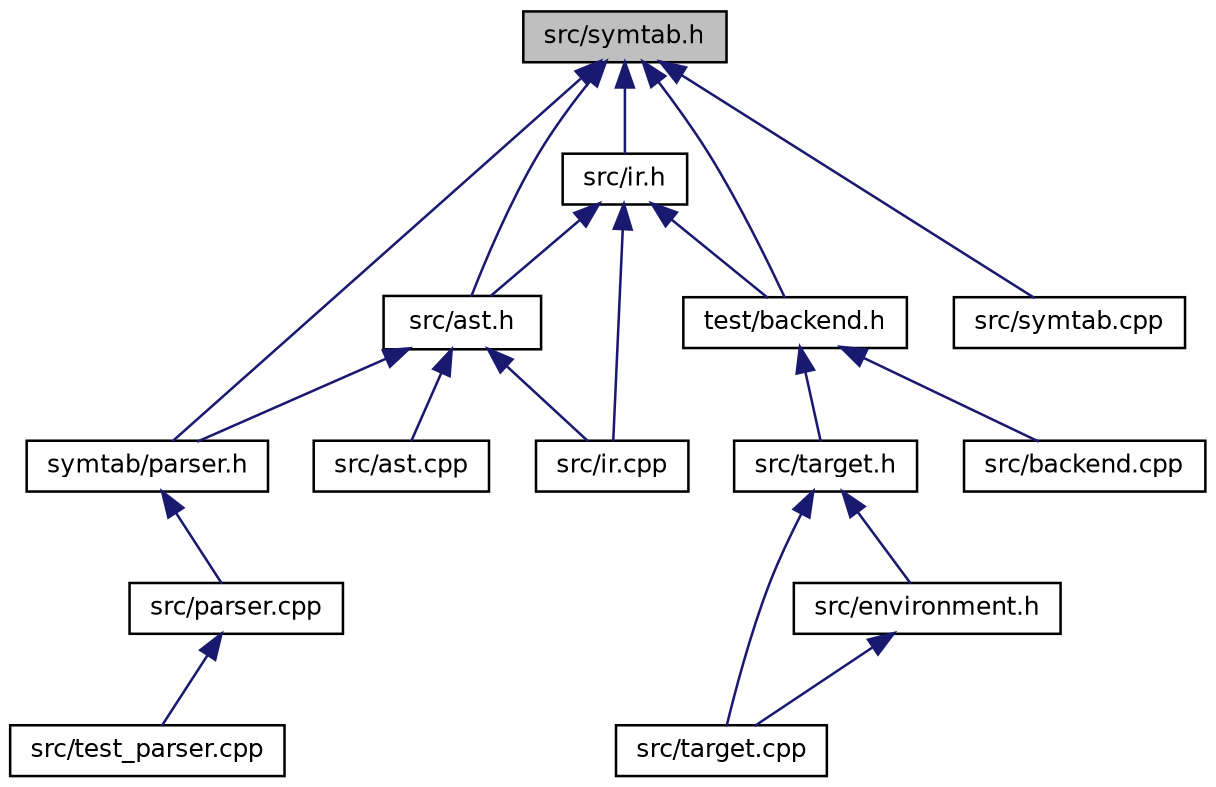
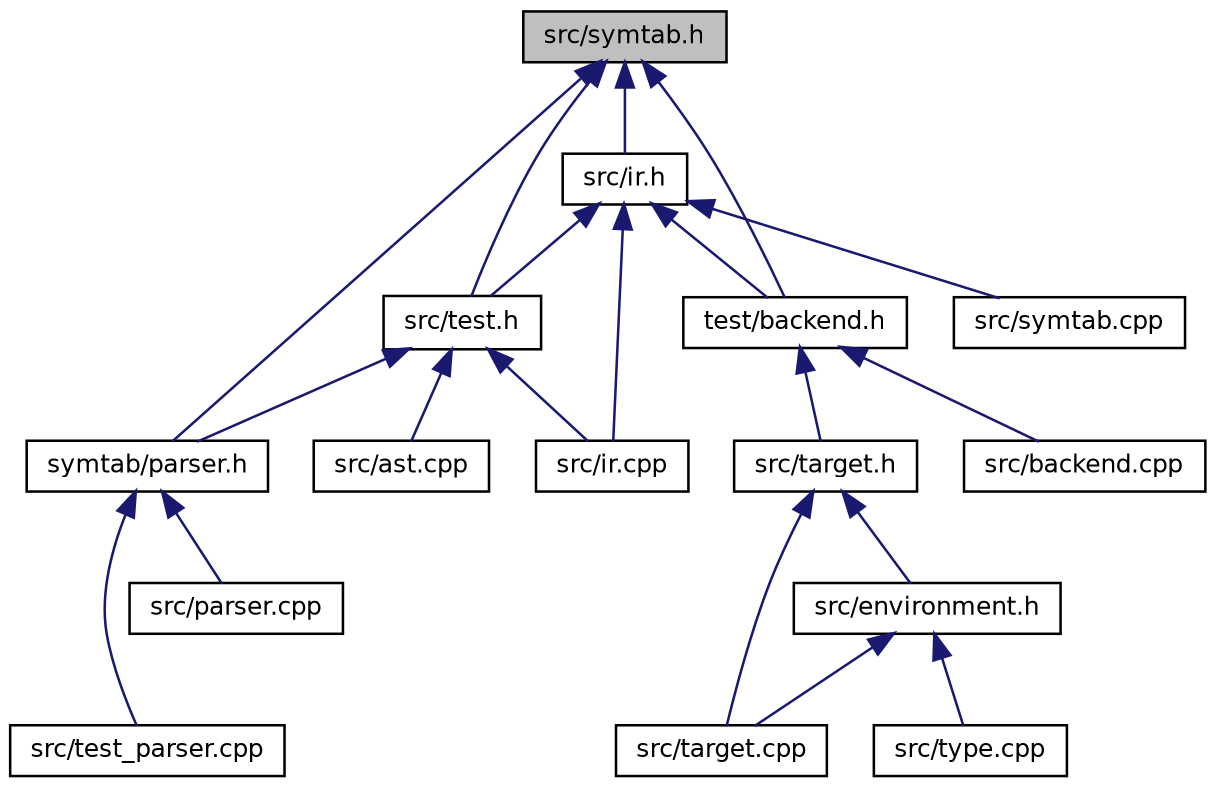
(858, 187) -> (856, 254)
(462, 323) -> (462, 323)
(185, 691) -> (105, 621)
none -> (970, 751)
